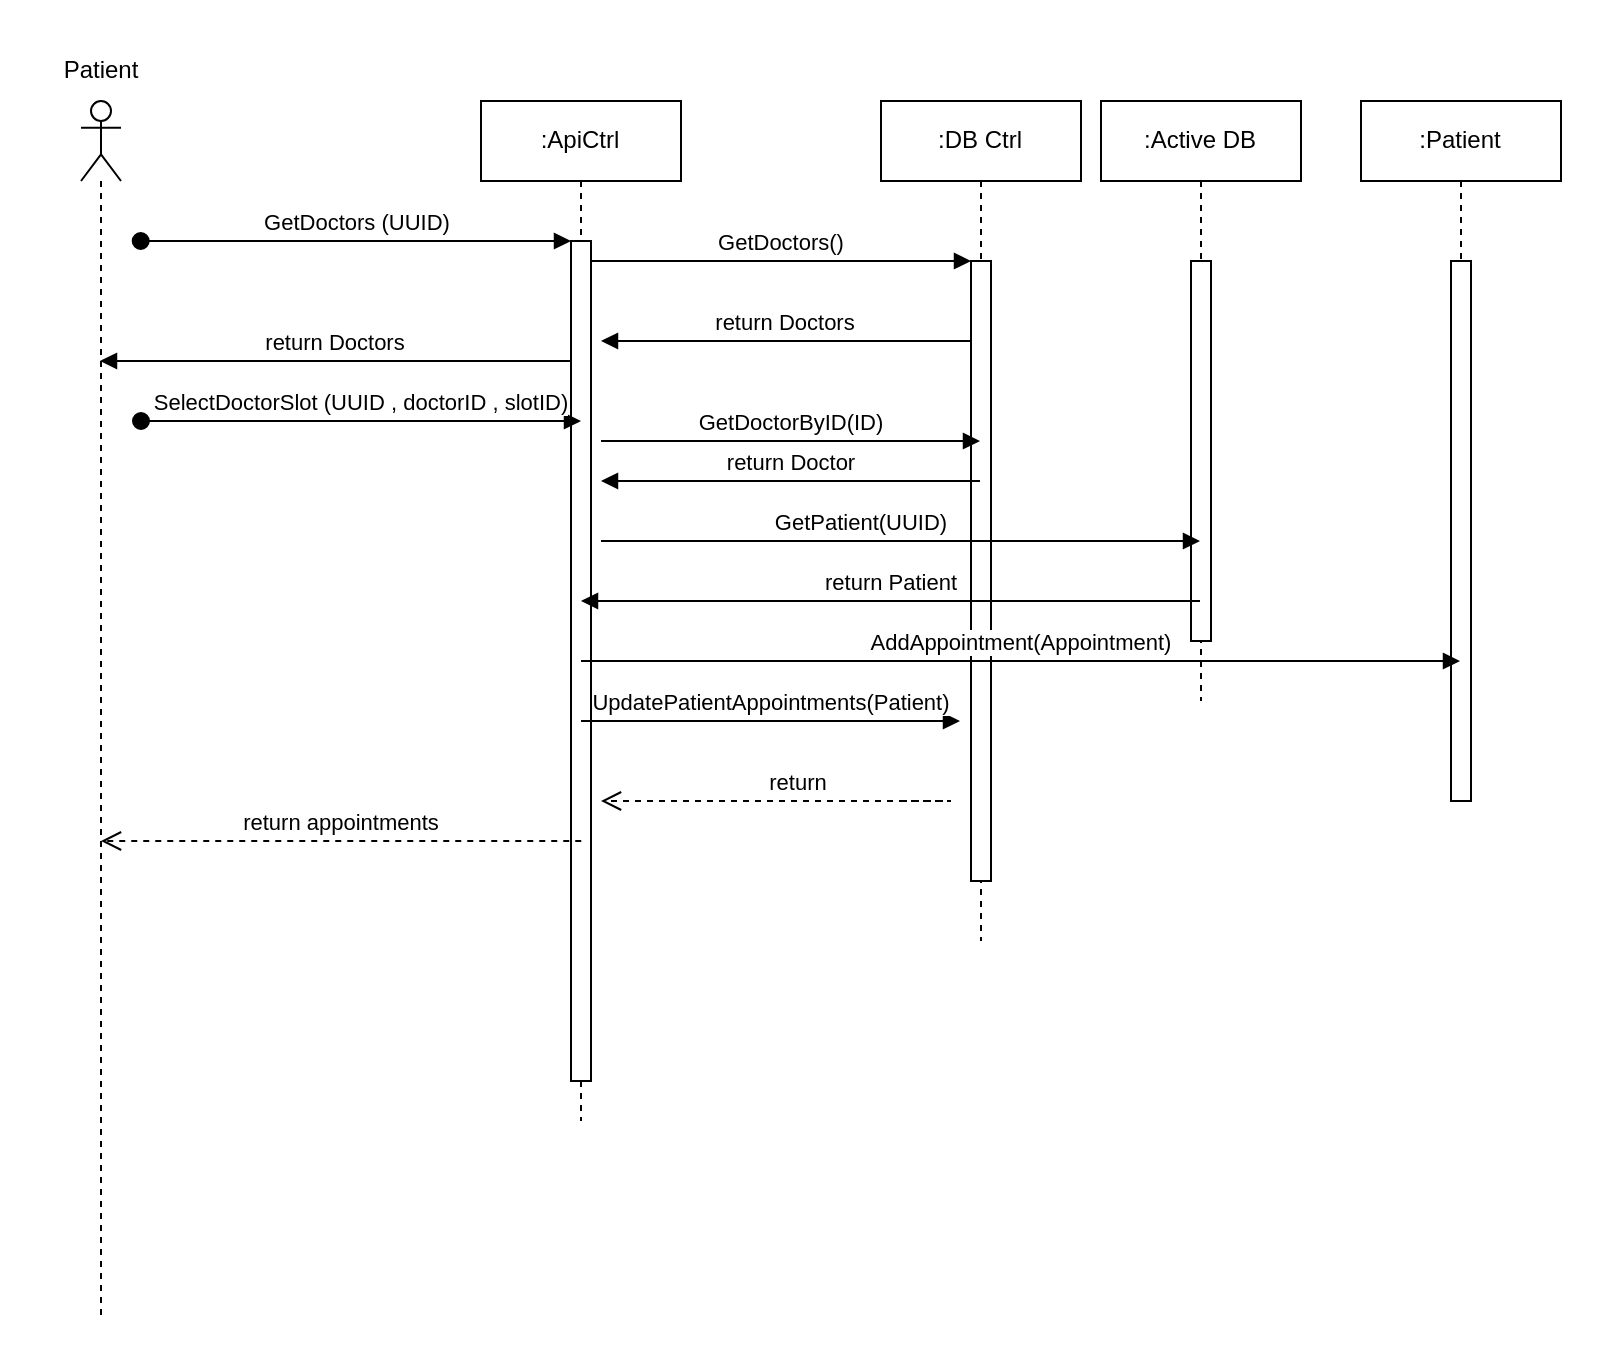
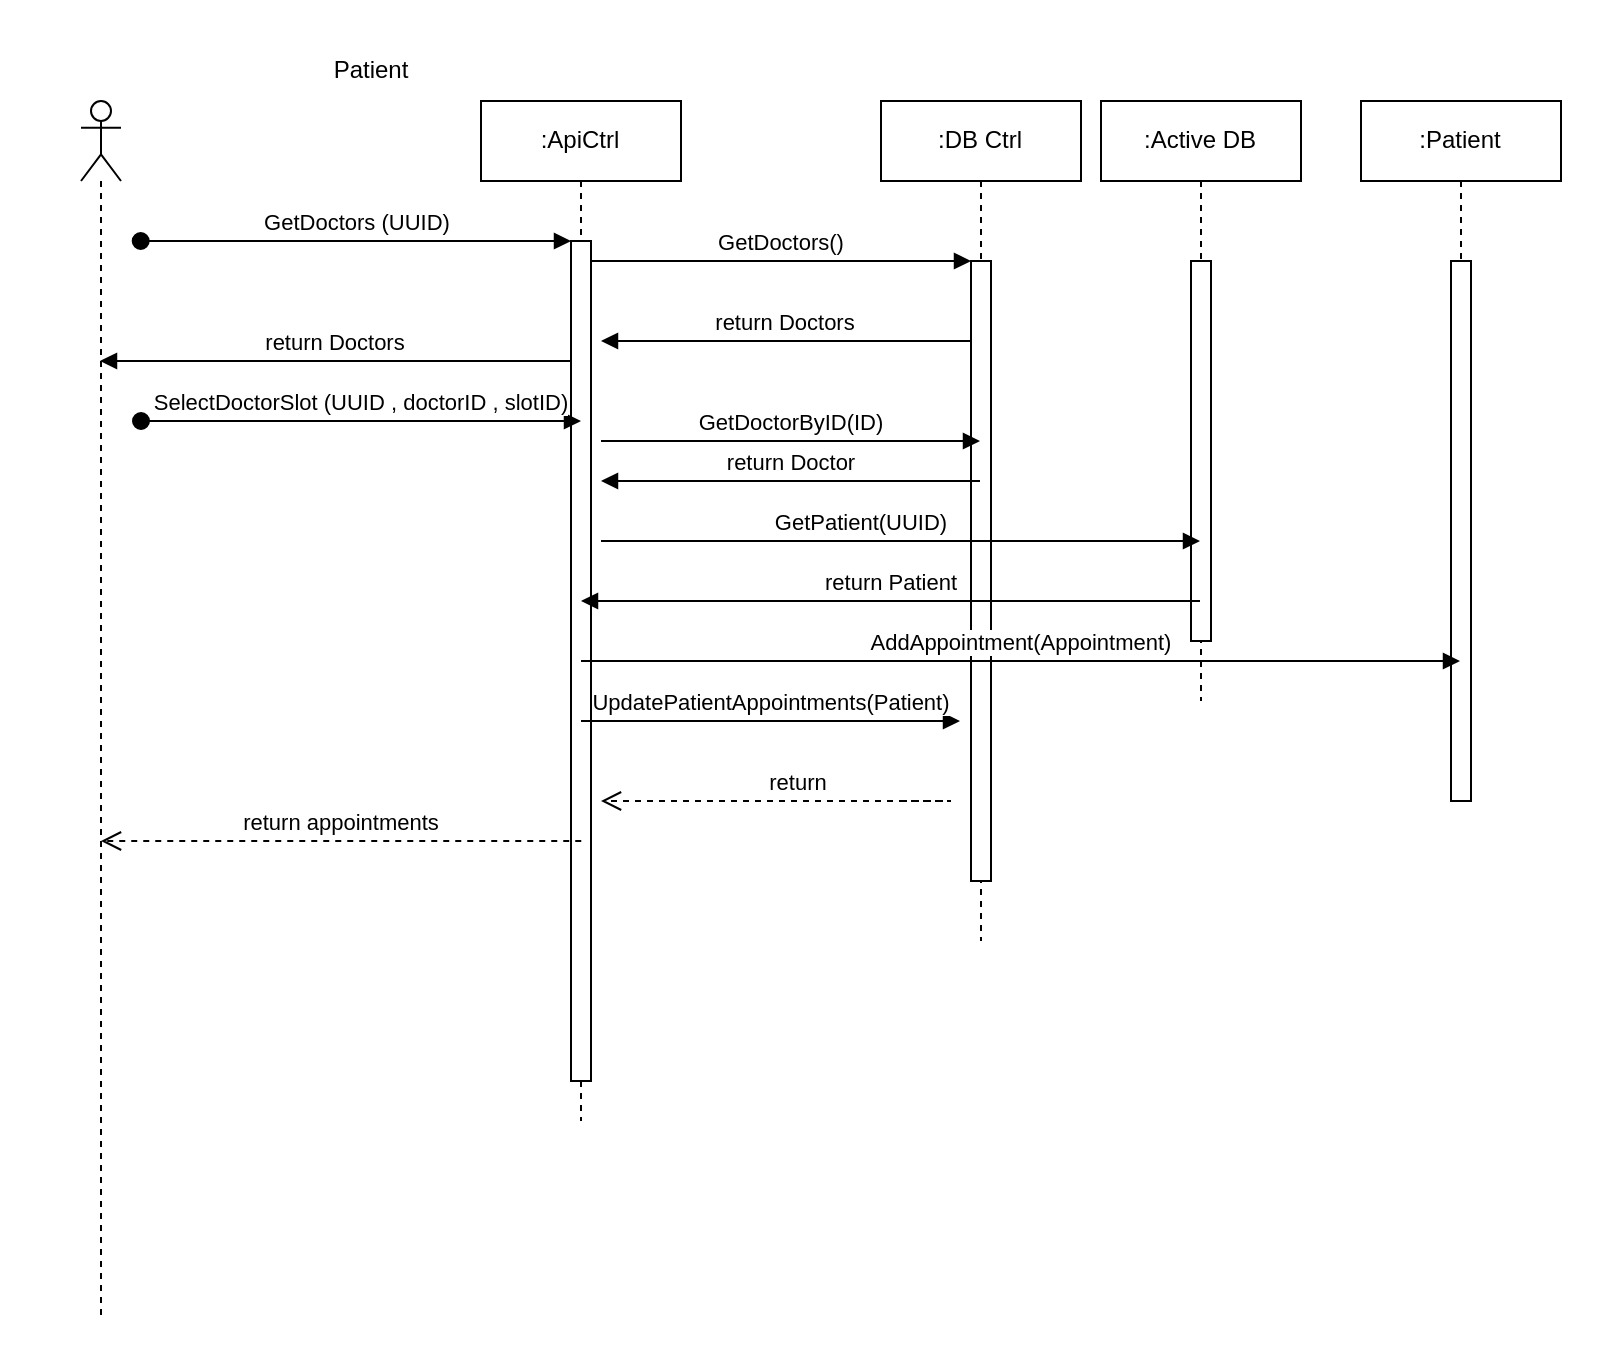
(101, 71) -> (371, 71)
